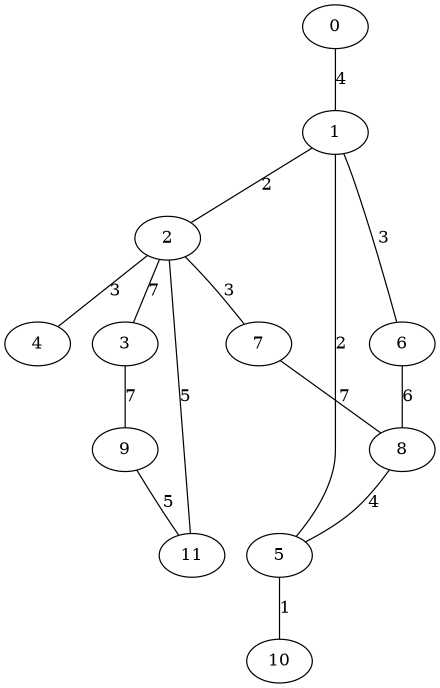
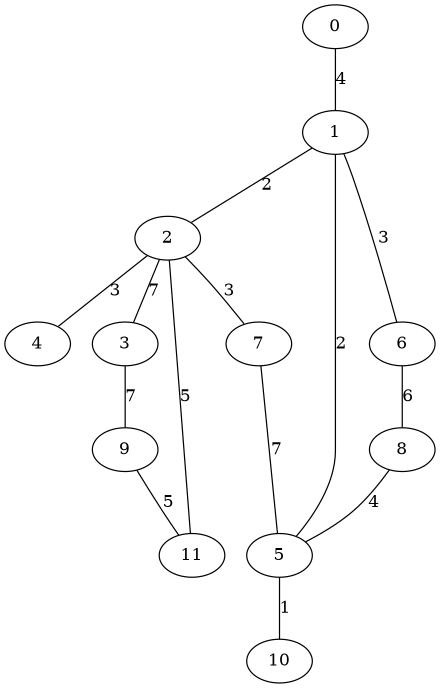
(328, 395) -> (269, 450)
